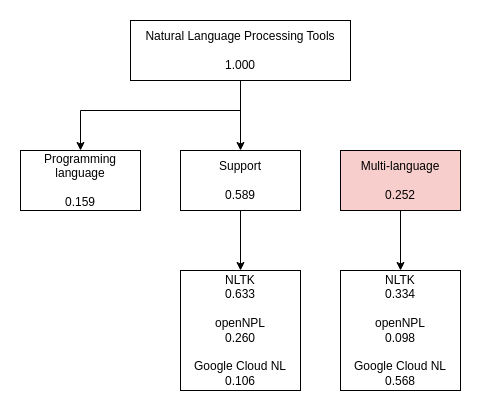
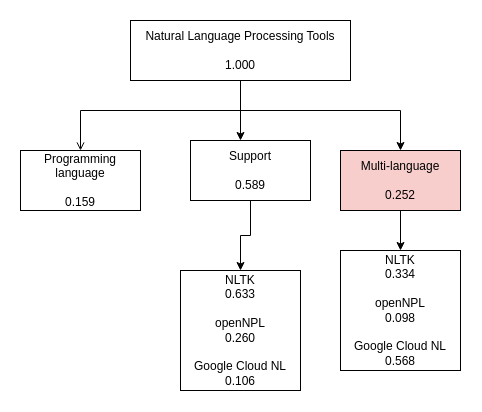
none -> (338, 111)
(81, 142) -> (81, 144)
(241, 181) -> (251, 171)
(401, 331) -> (401, 311)
